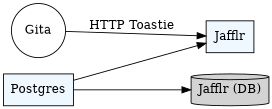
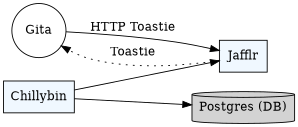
none -> (143, 66)
(38, 90) -> (39, 97)
(230, 90) -> (243, 108)
